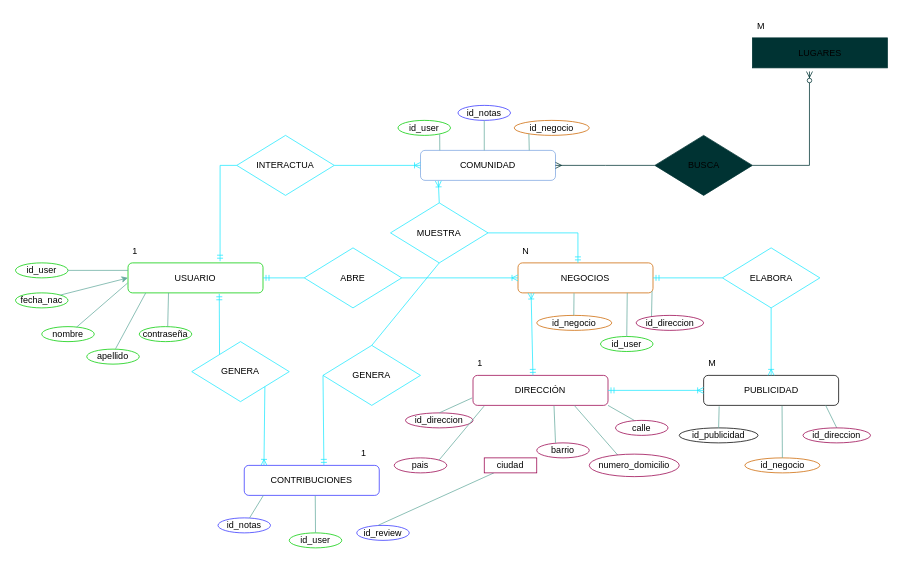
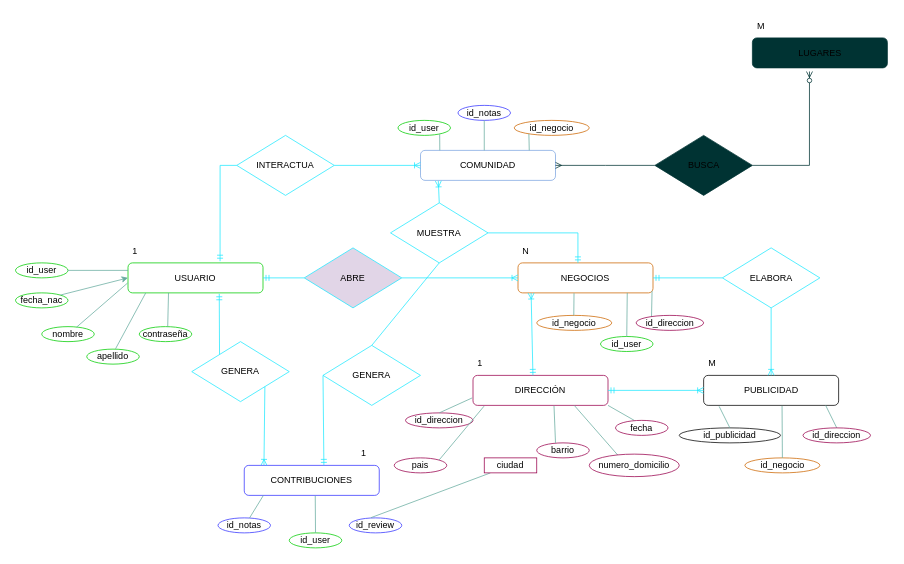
(820, 53) -> (820, 53)
(353, 278) -> (353, 278)
(642, 428) -> (642, 428)
(719, 435) -> (730, 435)
(383, 533) -> (375, 525)
